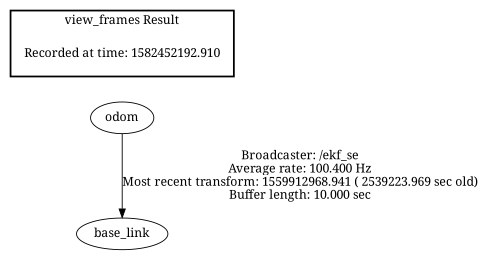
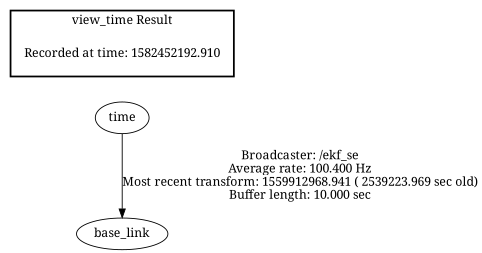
(122, 21) -> (122, 21)
(122, 118) -> (122, 118)
